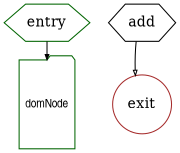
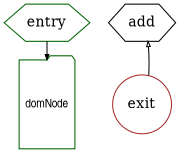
(135, 56) -> (149, 61)
